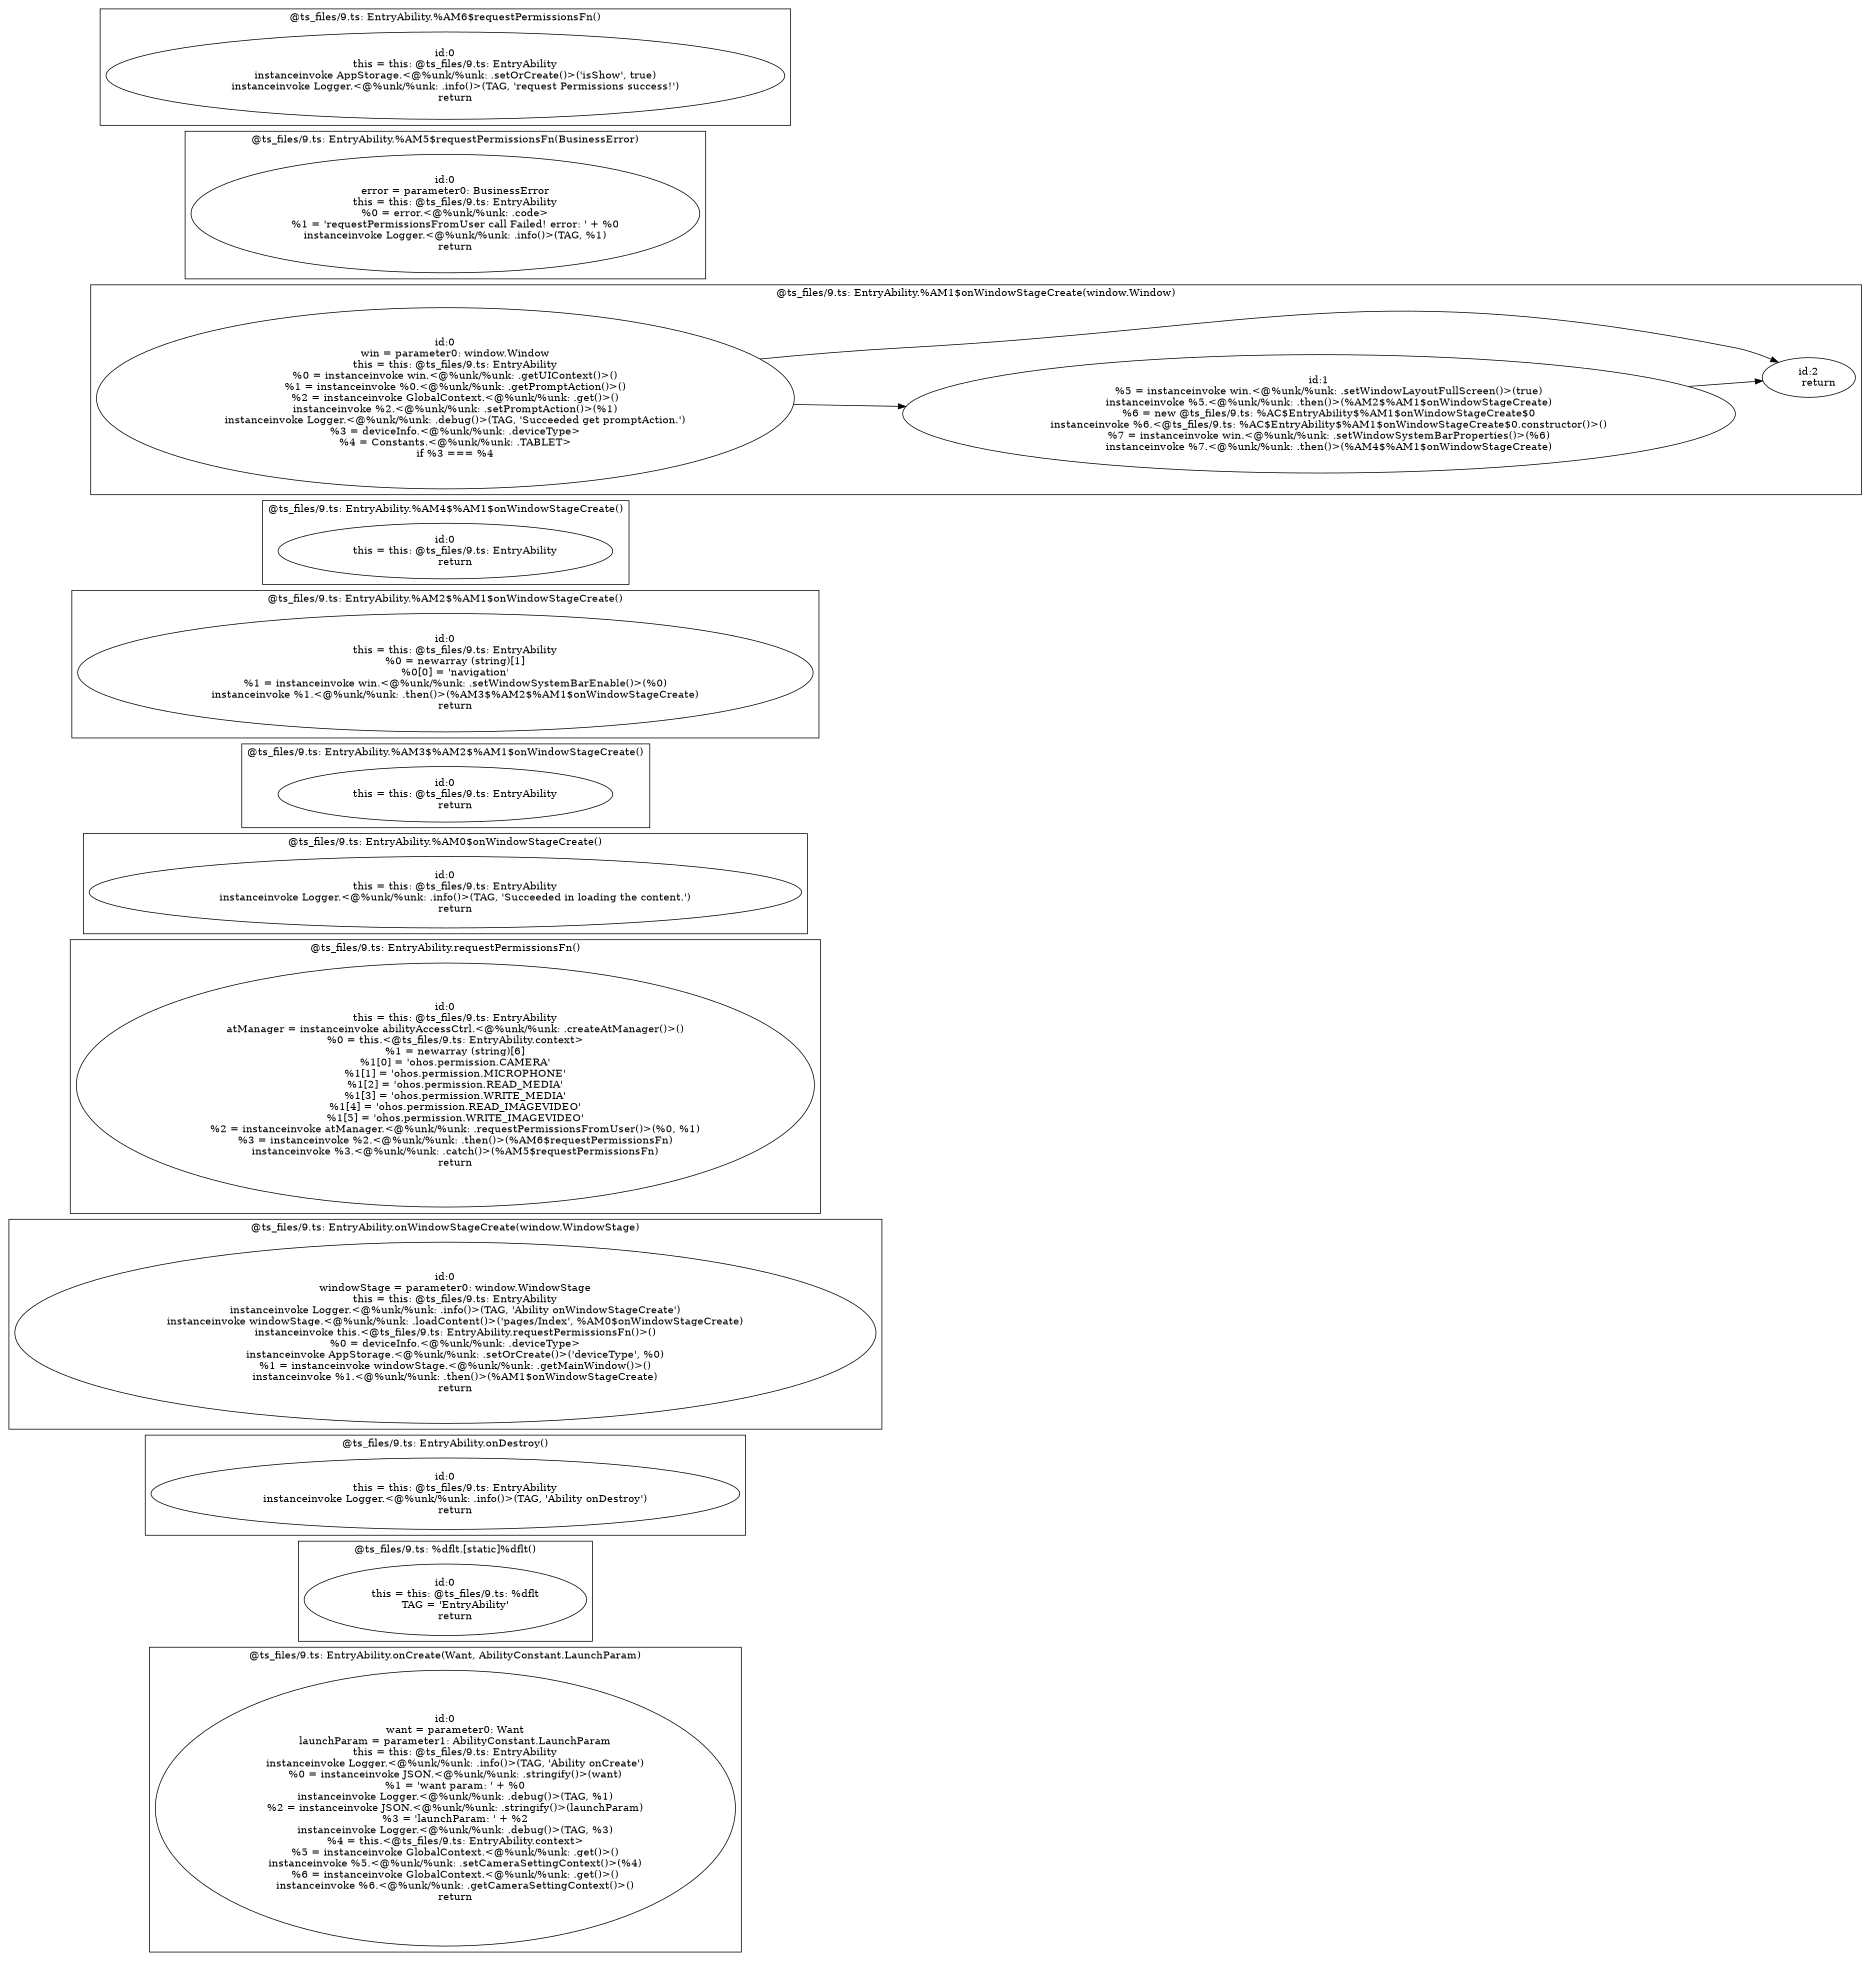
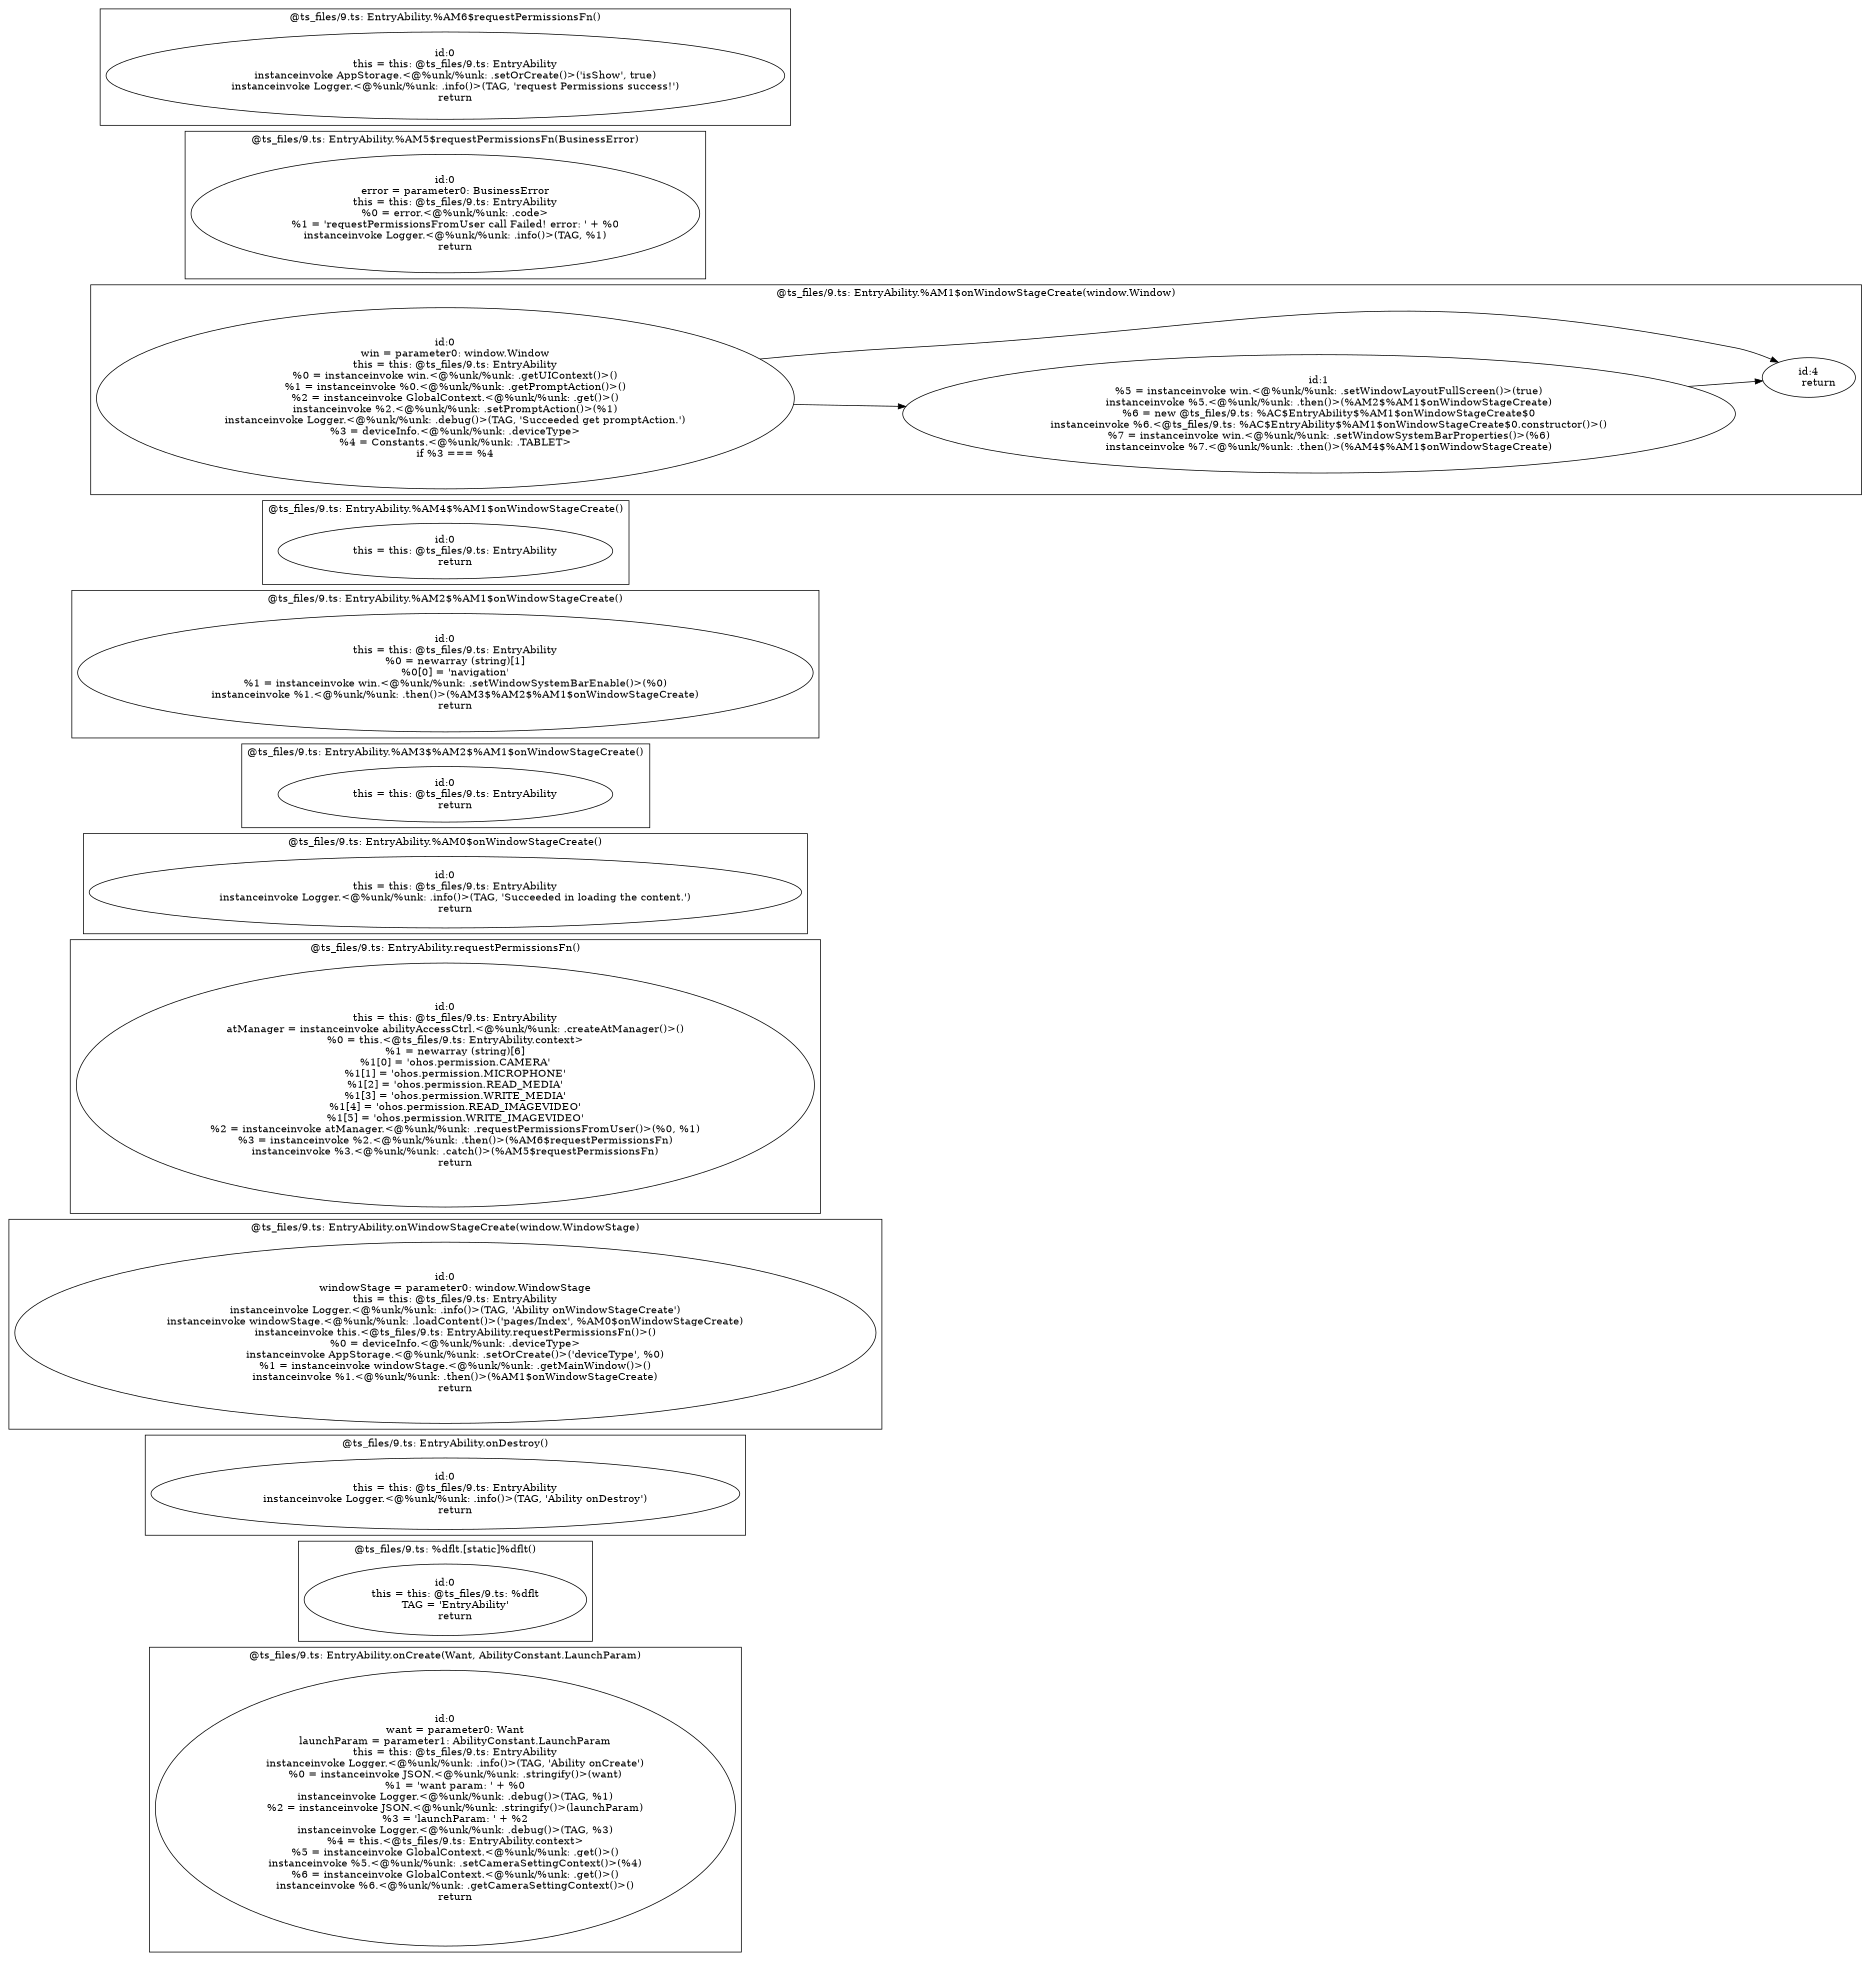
(1809, 378) -> (1809, 378)
